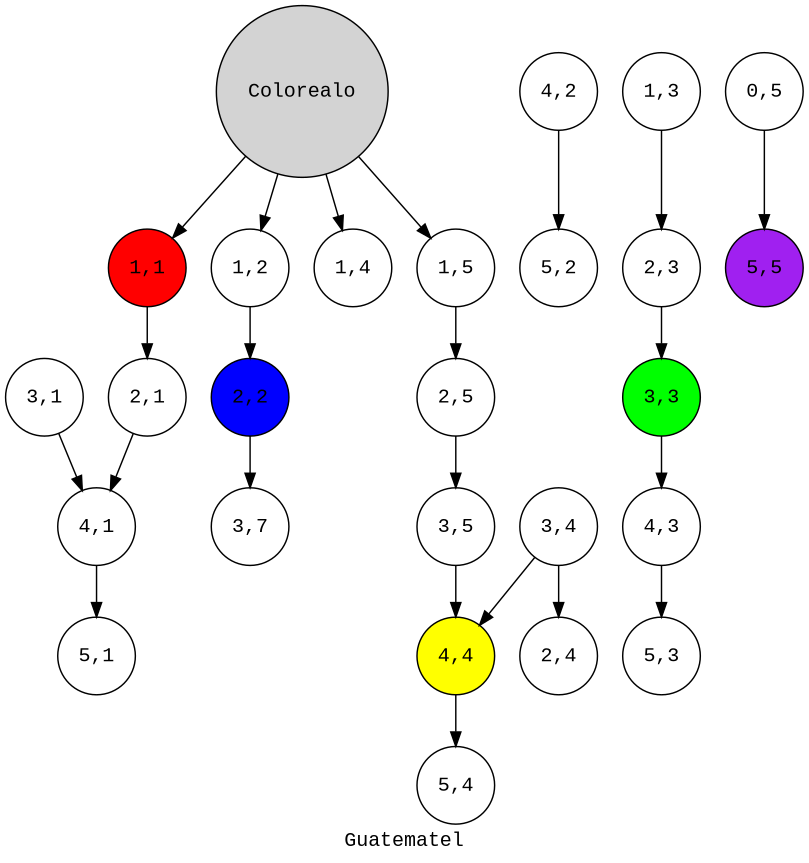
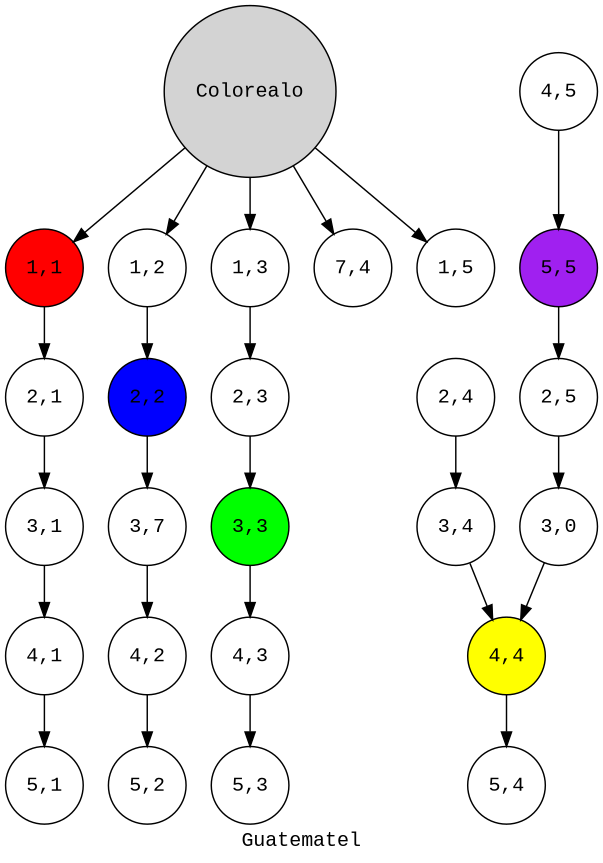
(764, 91) -> (559, 91)
none -> (250, 196)
(353, 268) -> (353, 268)
(456, 325) -> (559, 325)
(125, 455) -> (44, 454)
(456, 527) -> (559, 527)
none -> (147, 584)
(559, 584) -> (456, 454)
